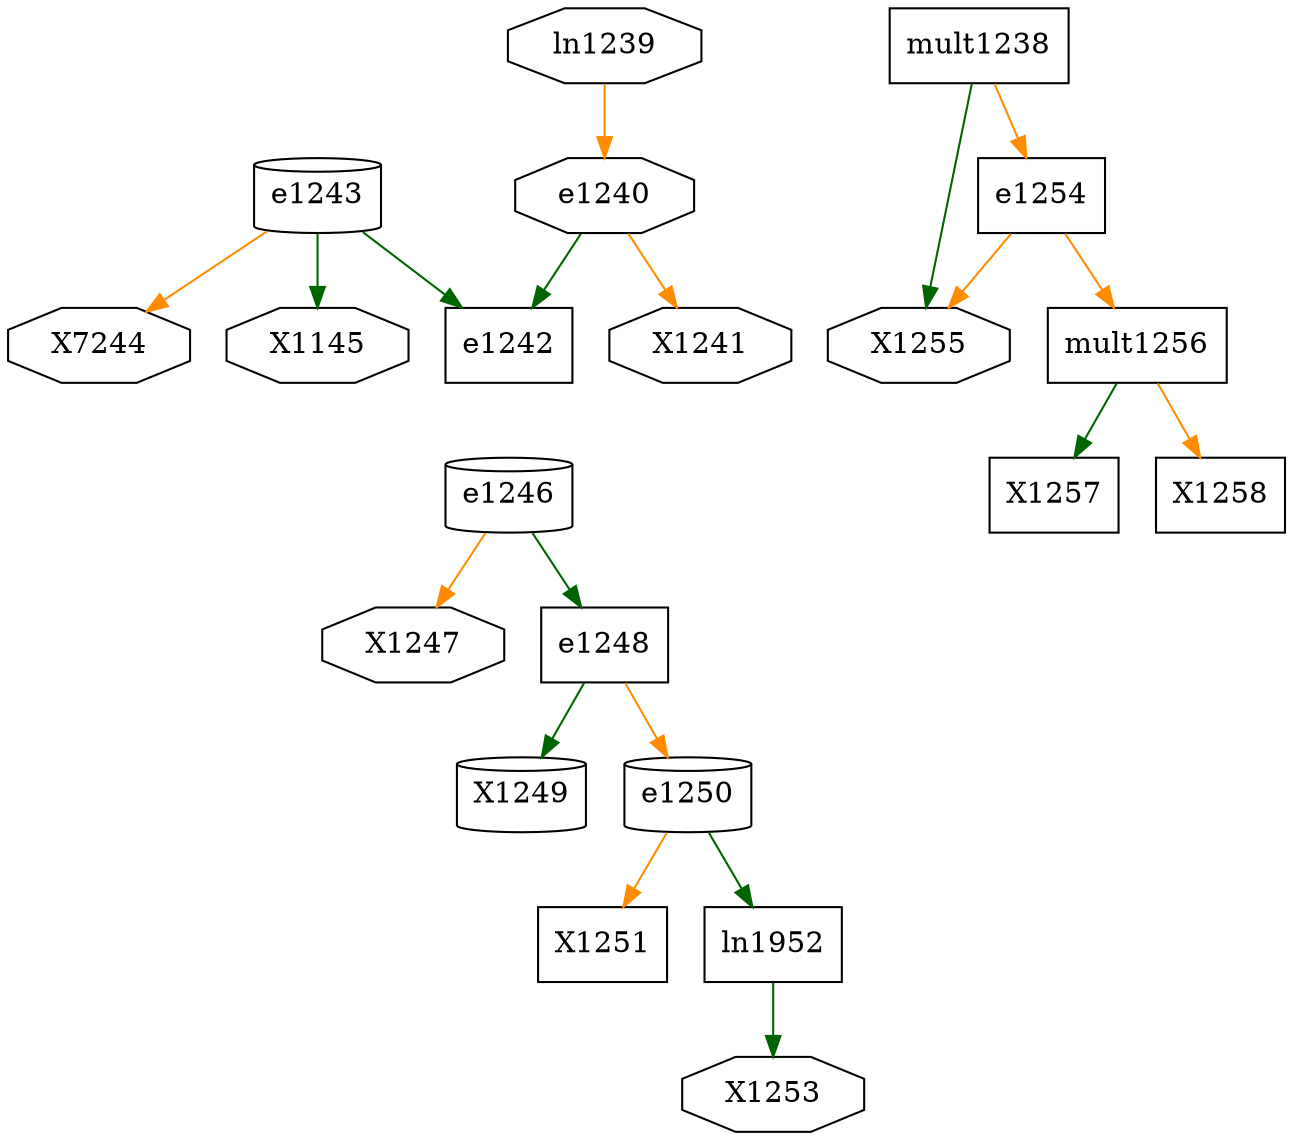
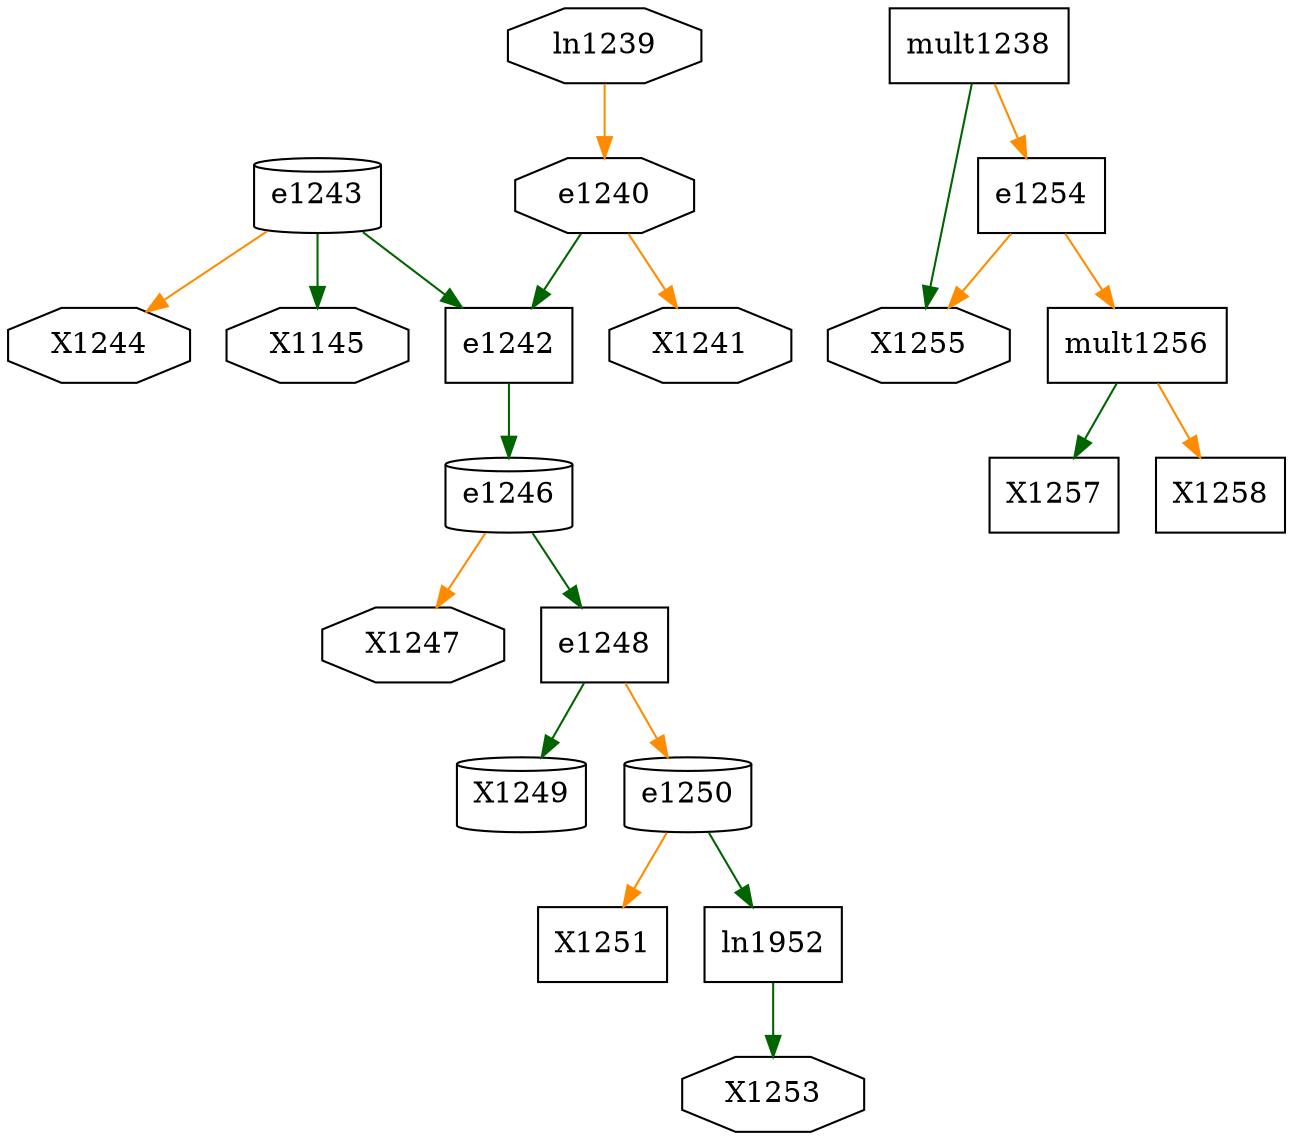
(99, 345) -> (99, 345)
none -> (509, 410)
